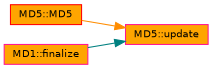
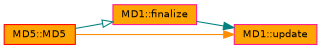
none -> (89, 26)
(167, 35) -> (276, 35)
